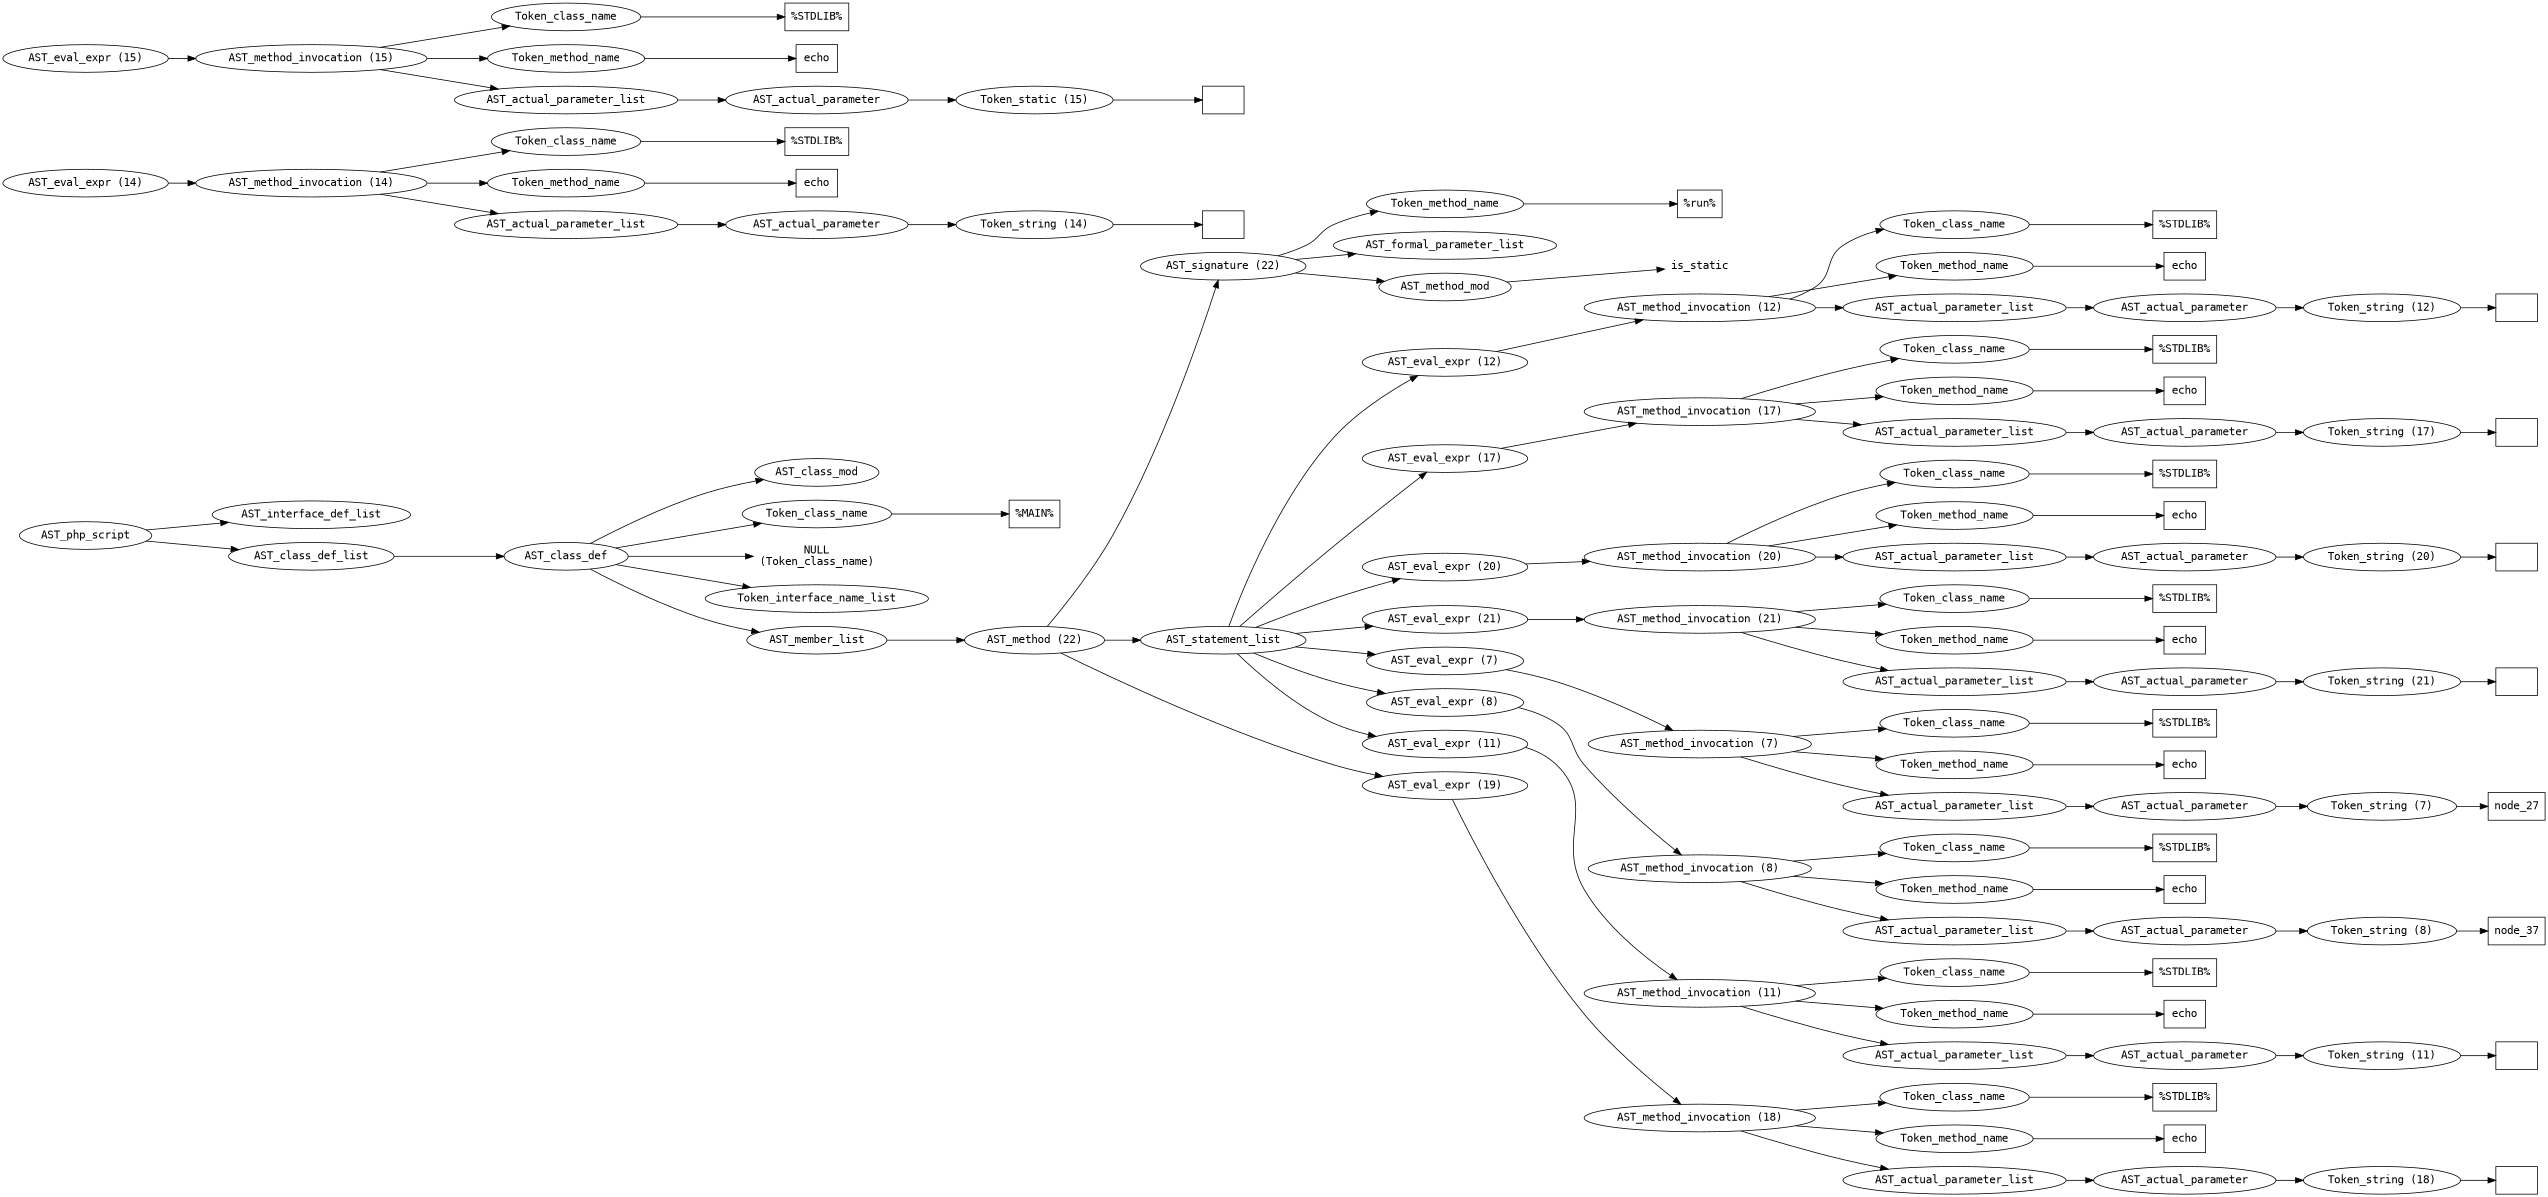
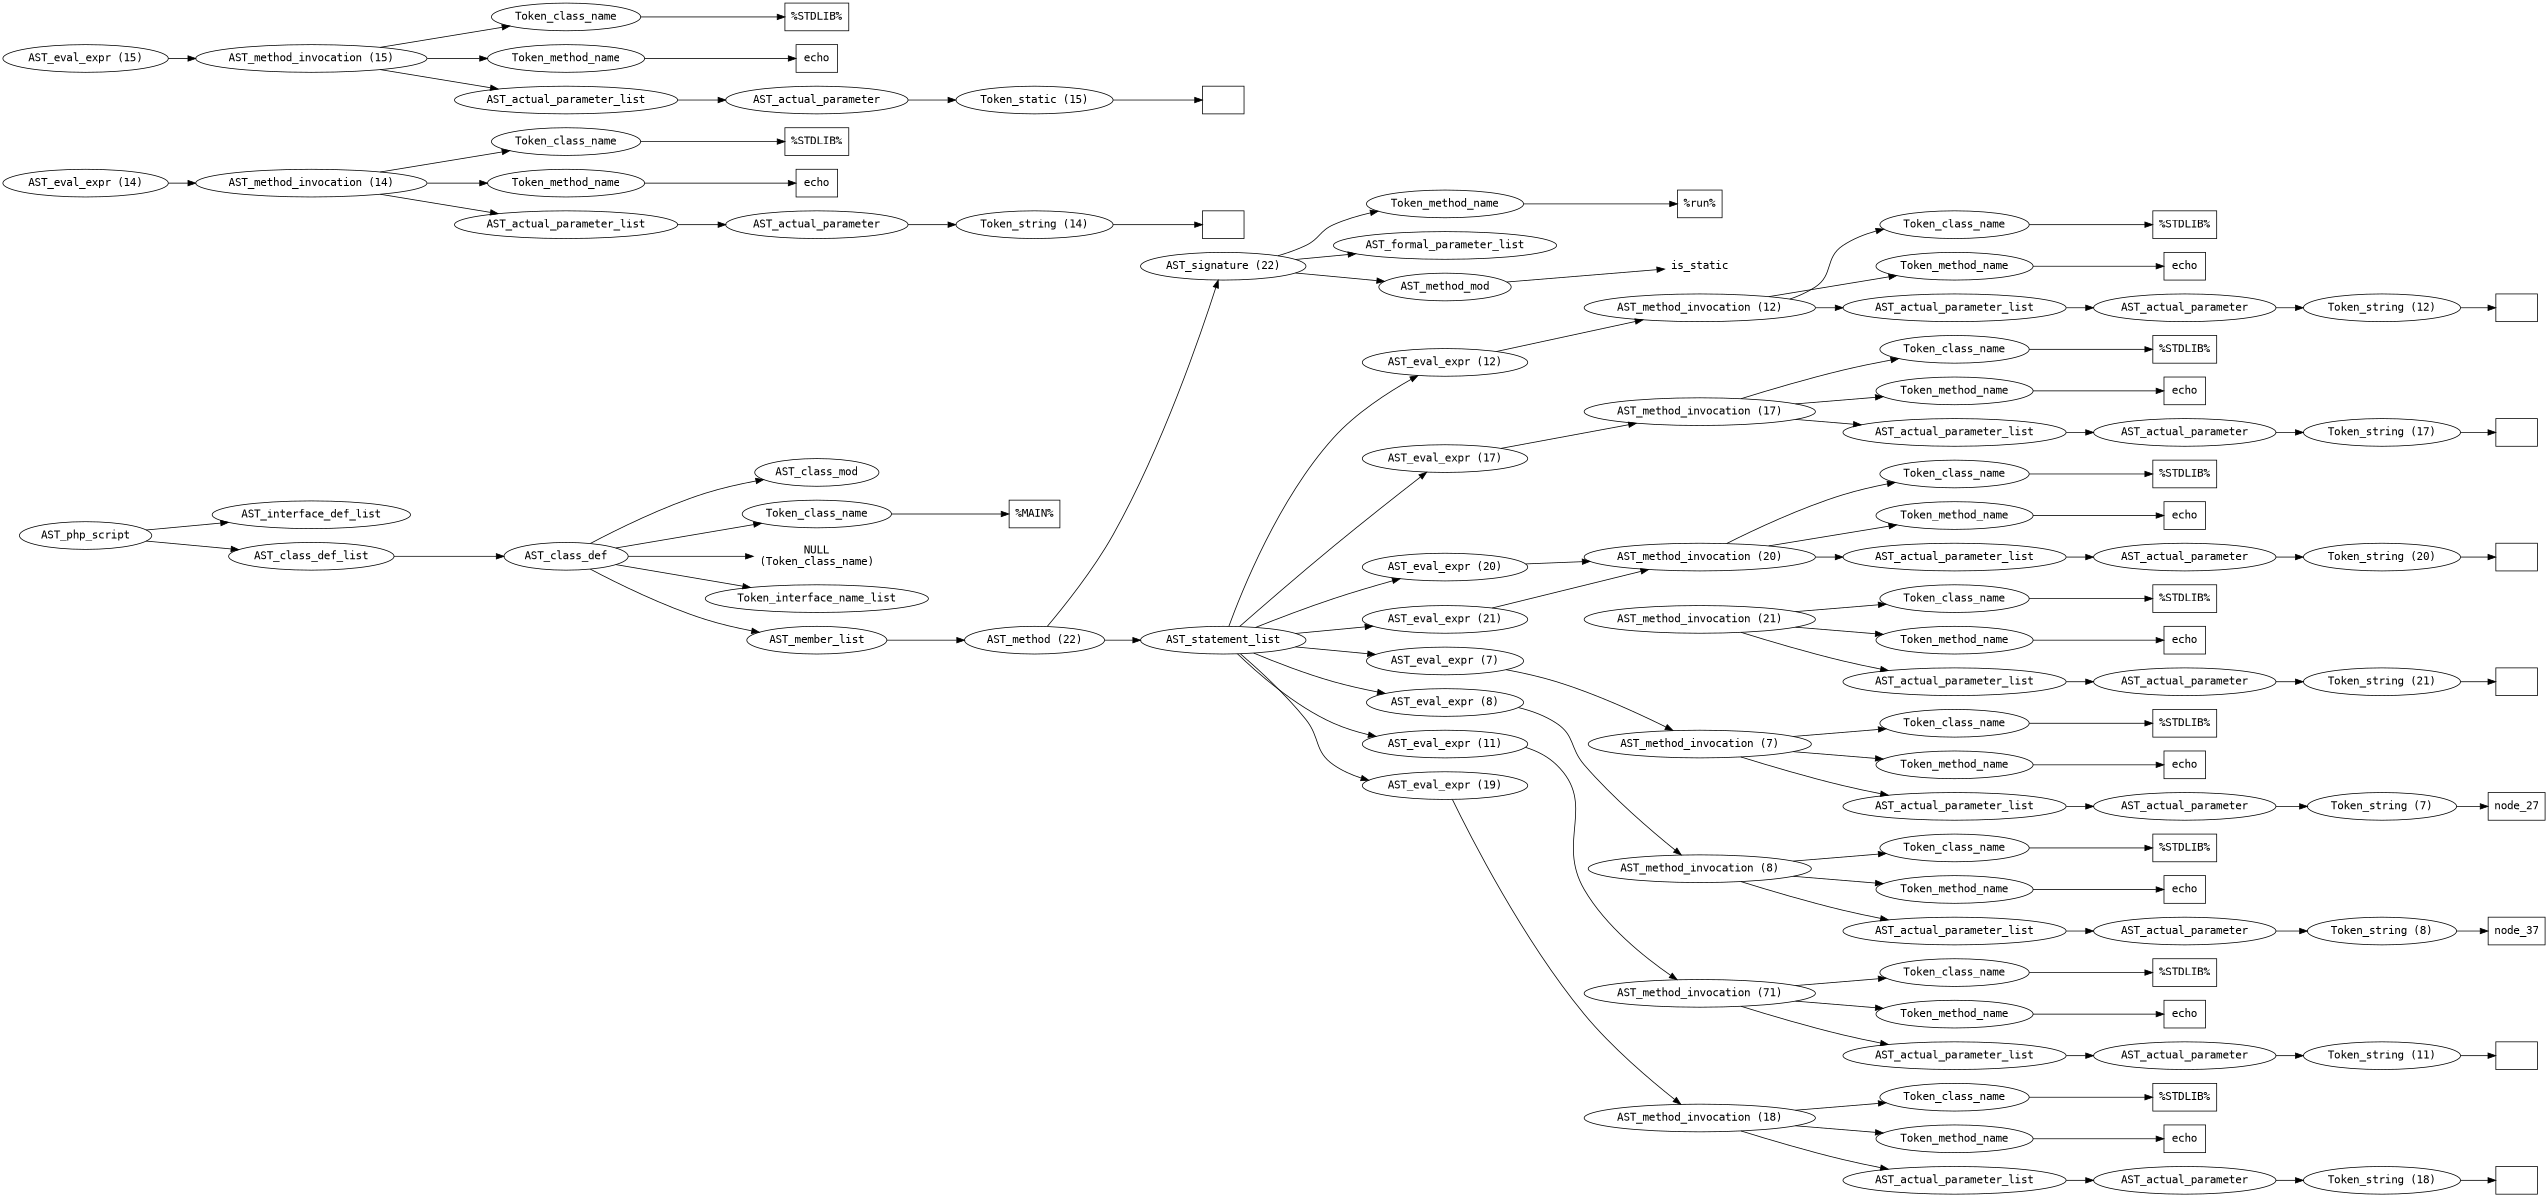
(1552, 619) -> (1567, 590)
(1215, 722) -> (1303, 716)
(1700, 993) -> (1700, 993)
